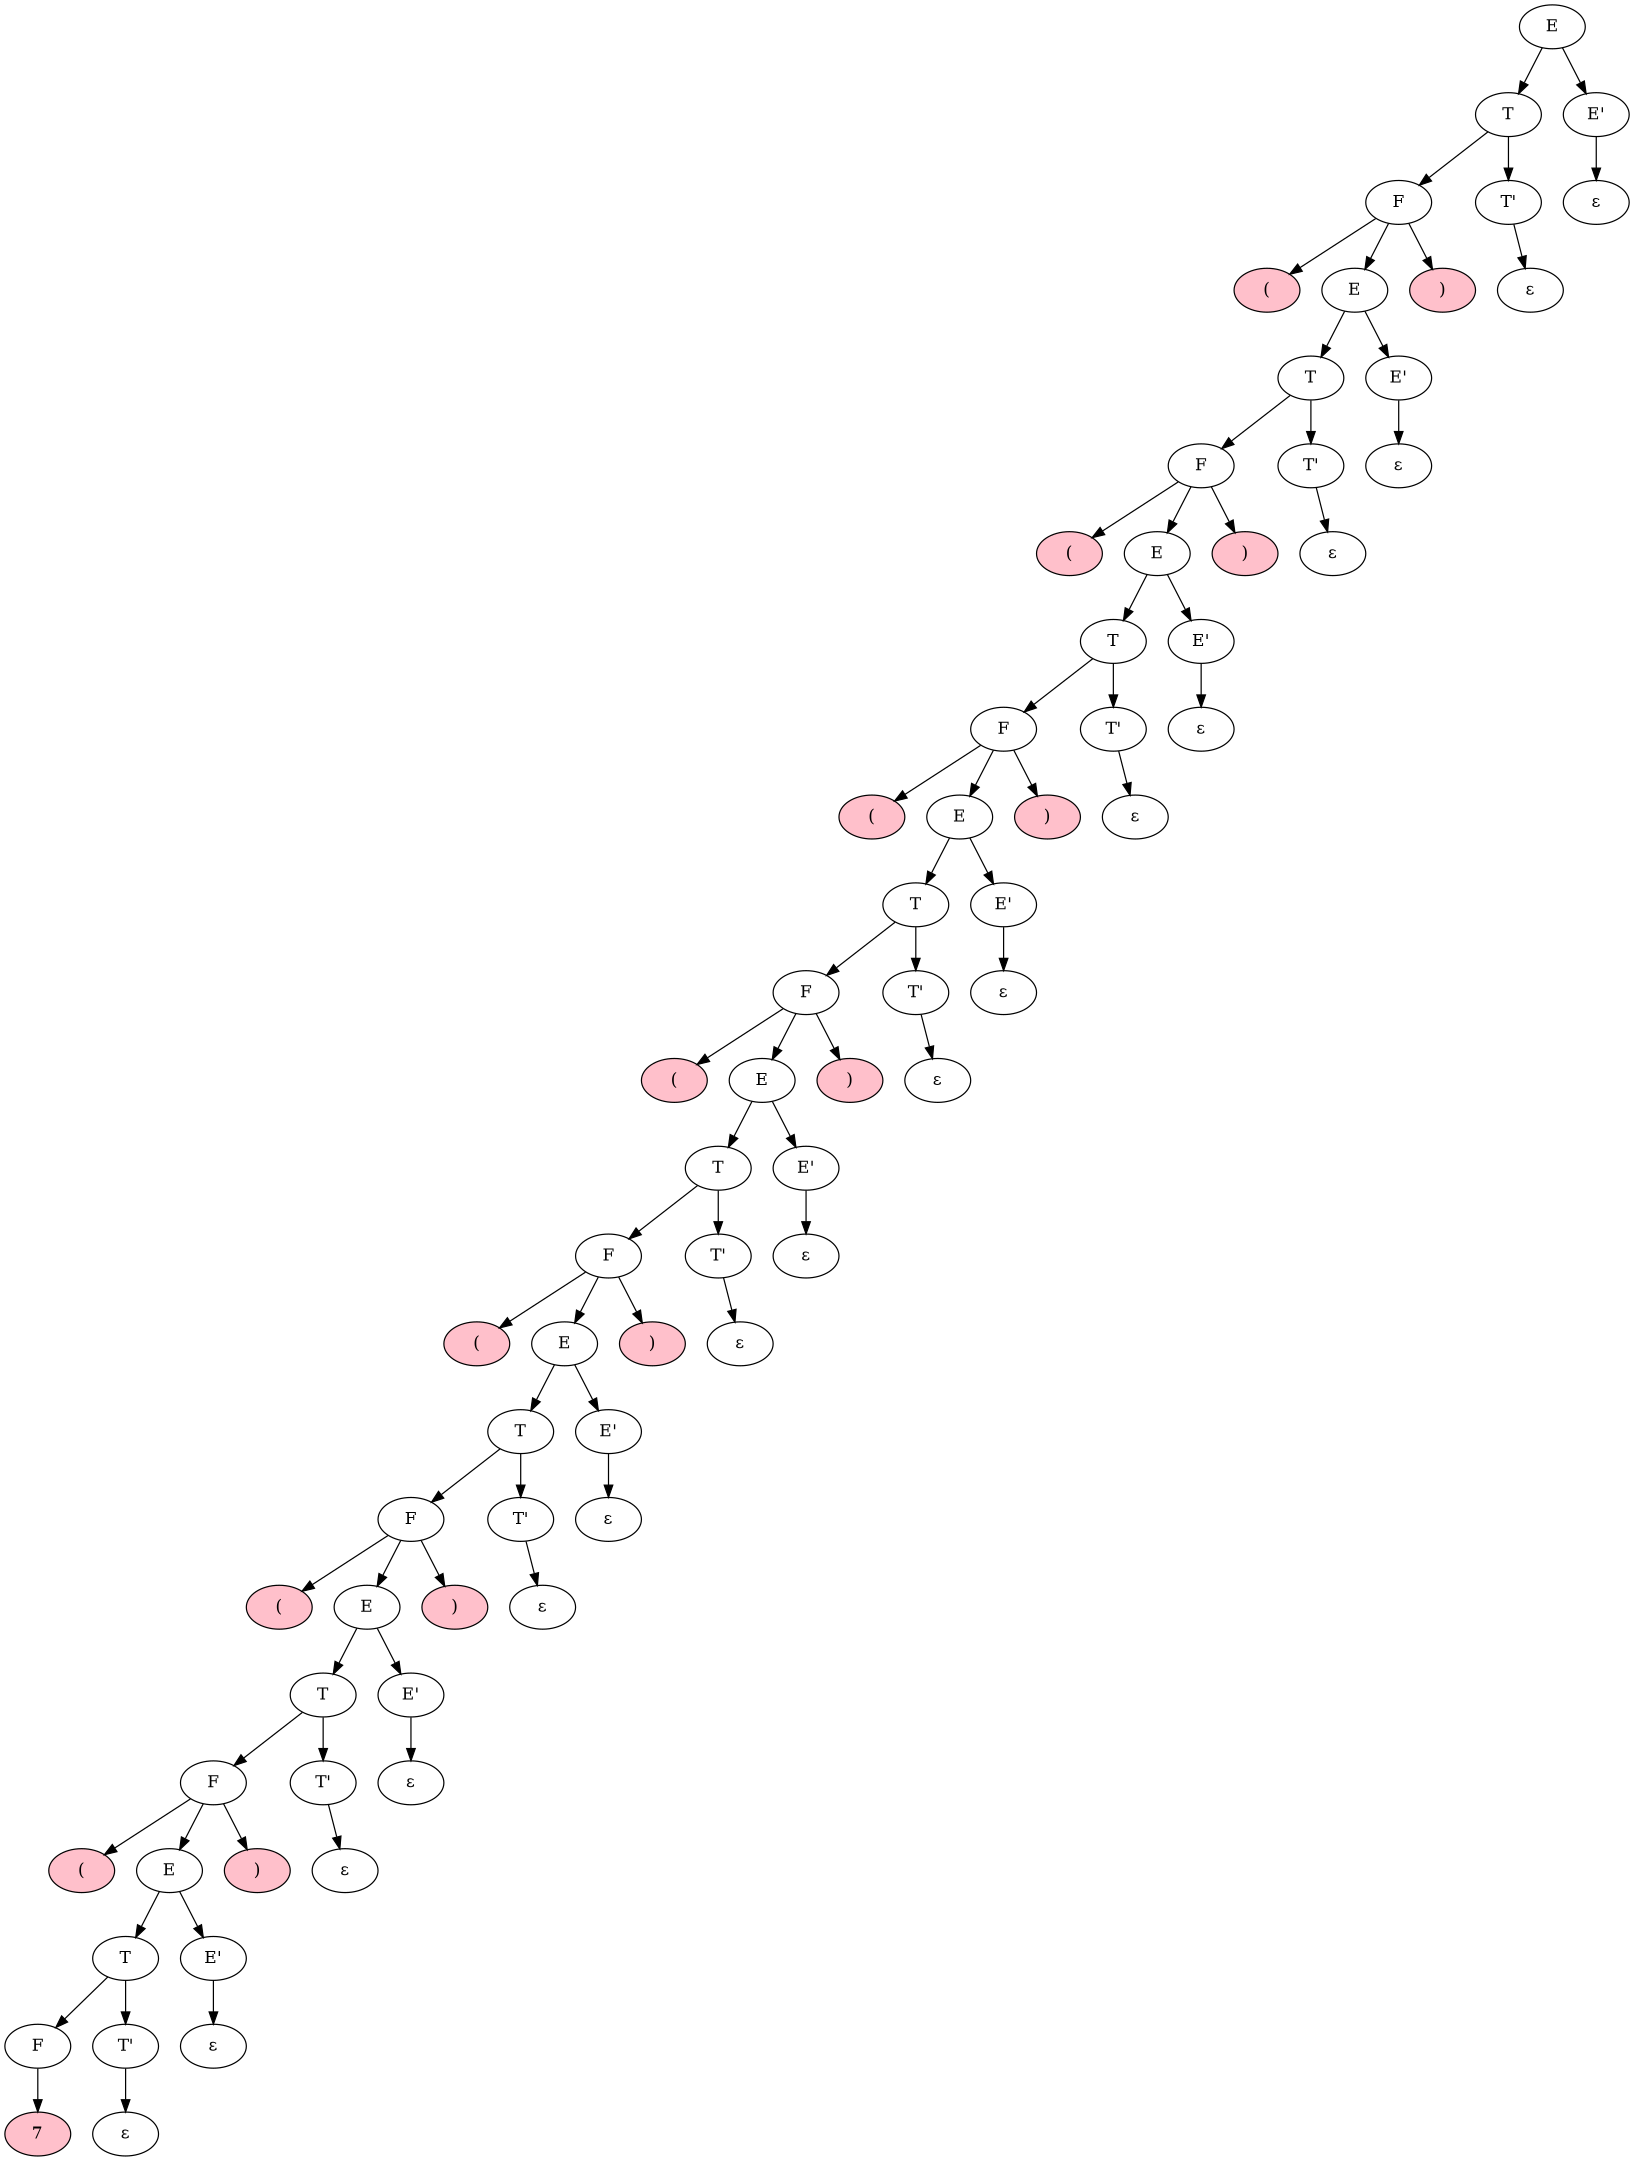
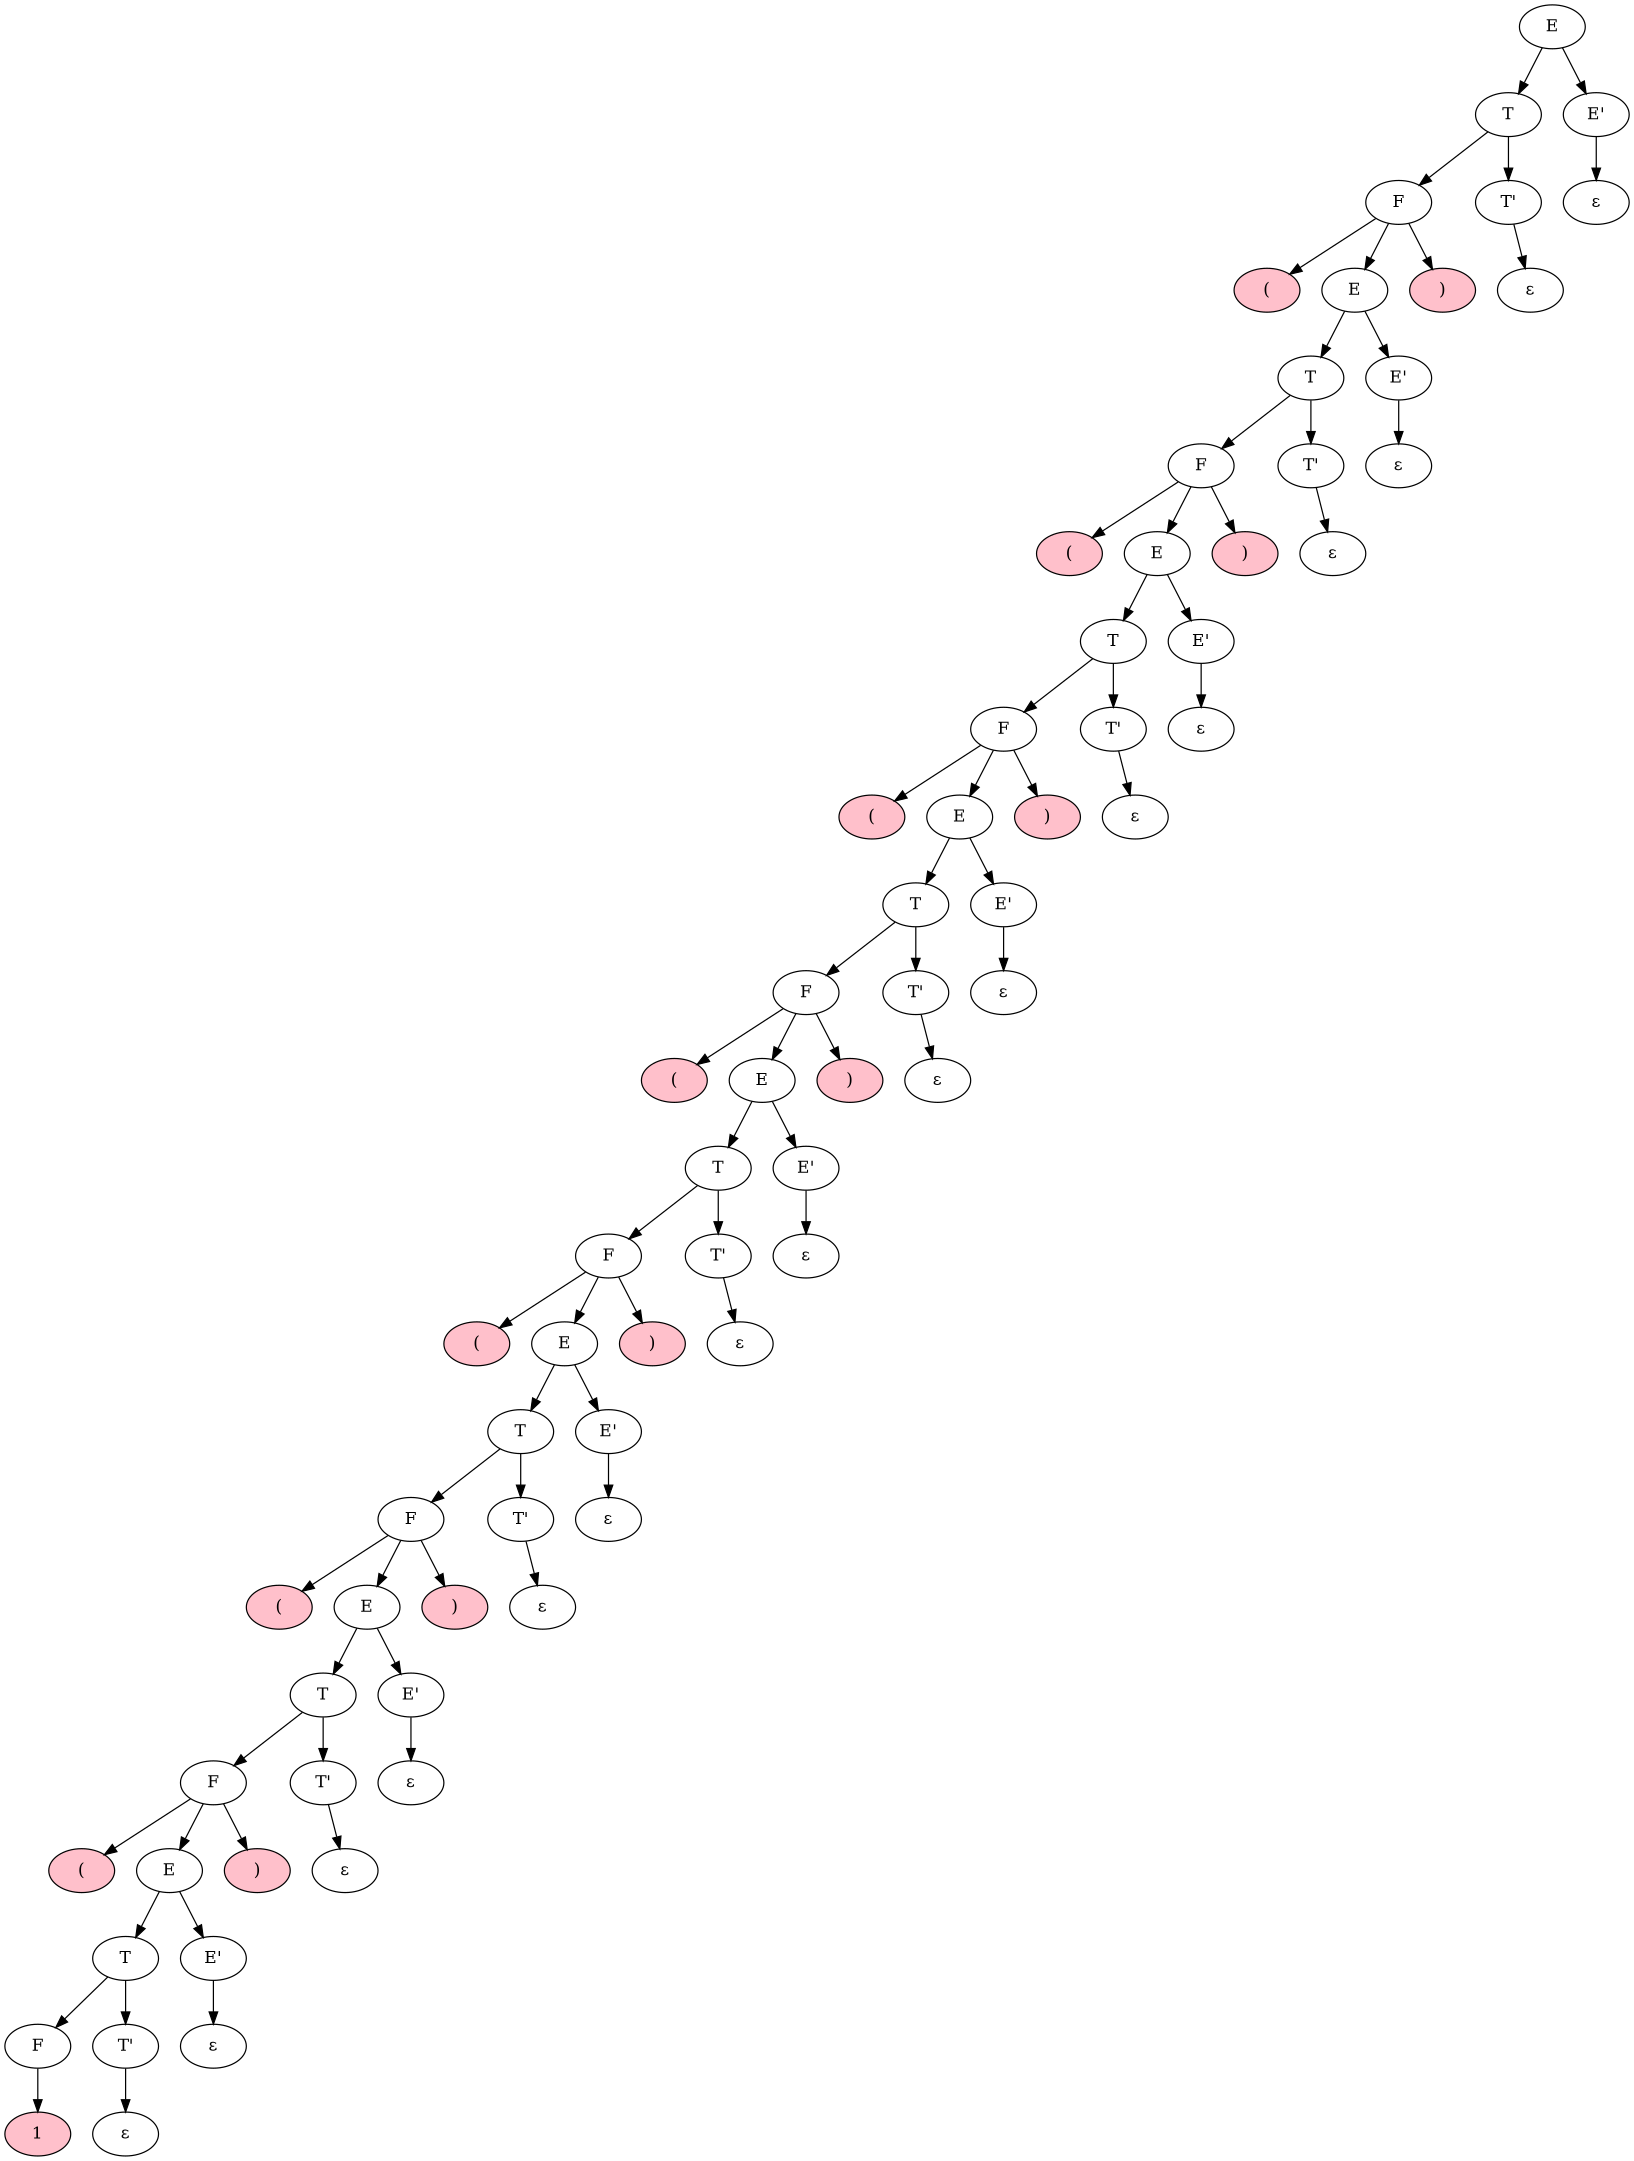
(38, 2134) -> (38, 2134)
